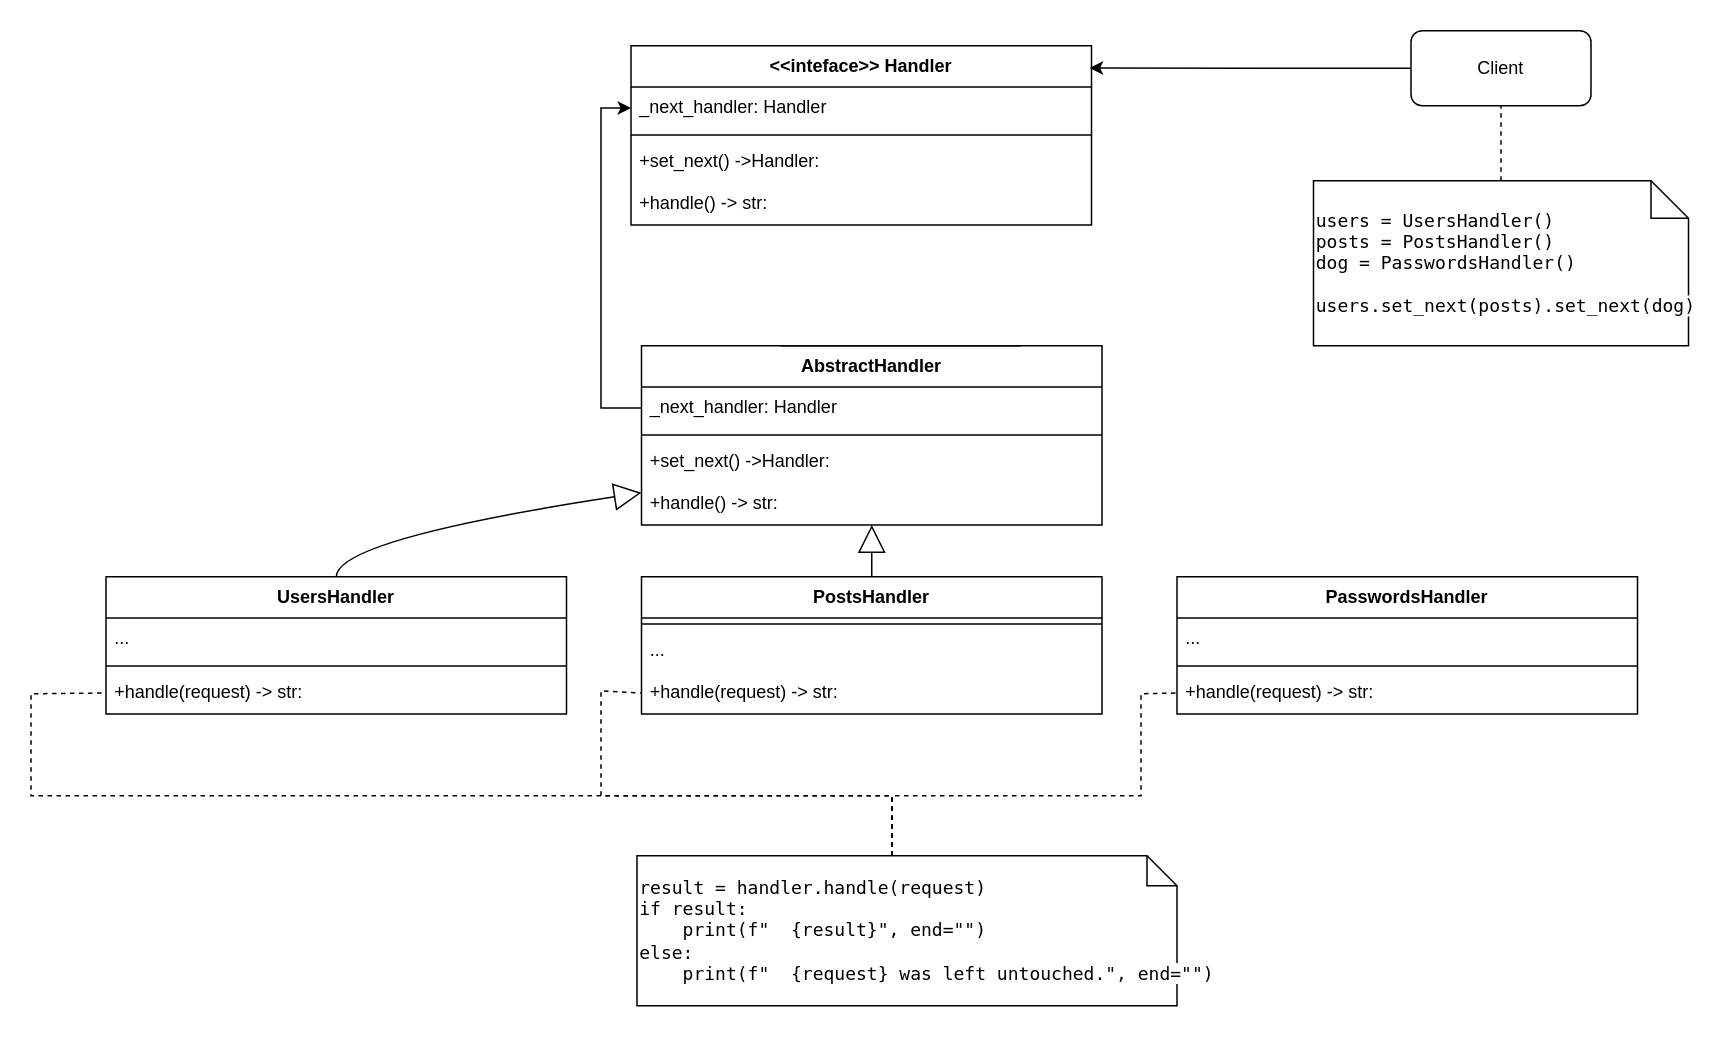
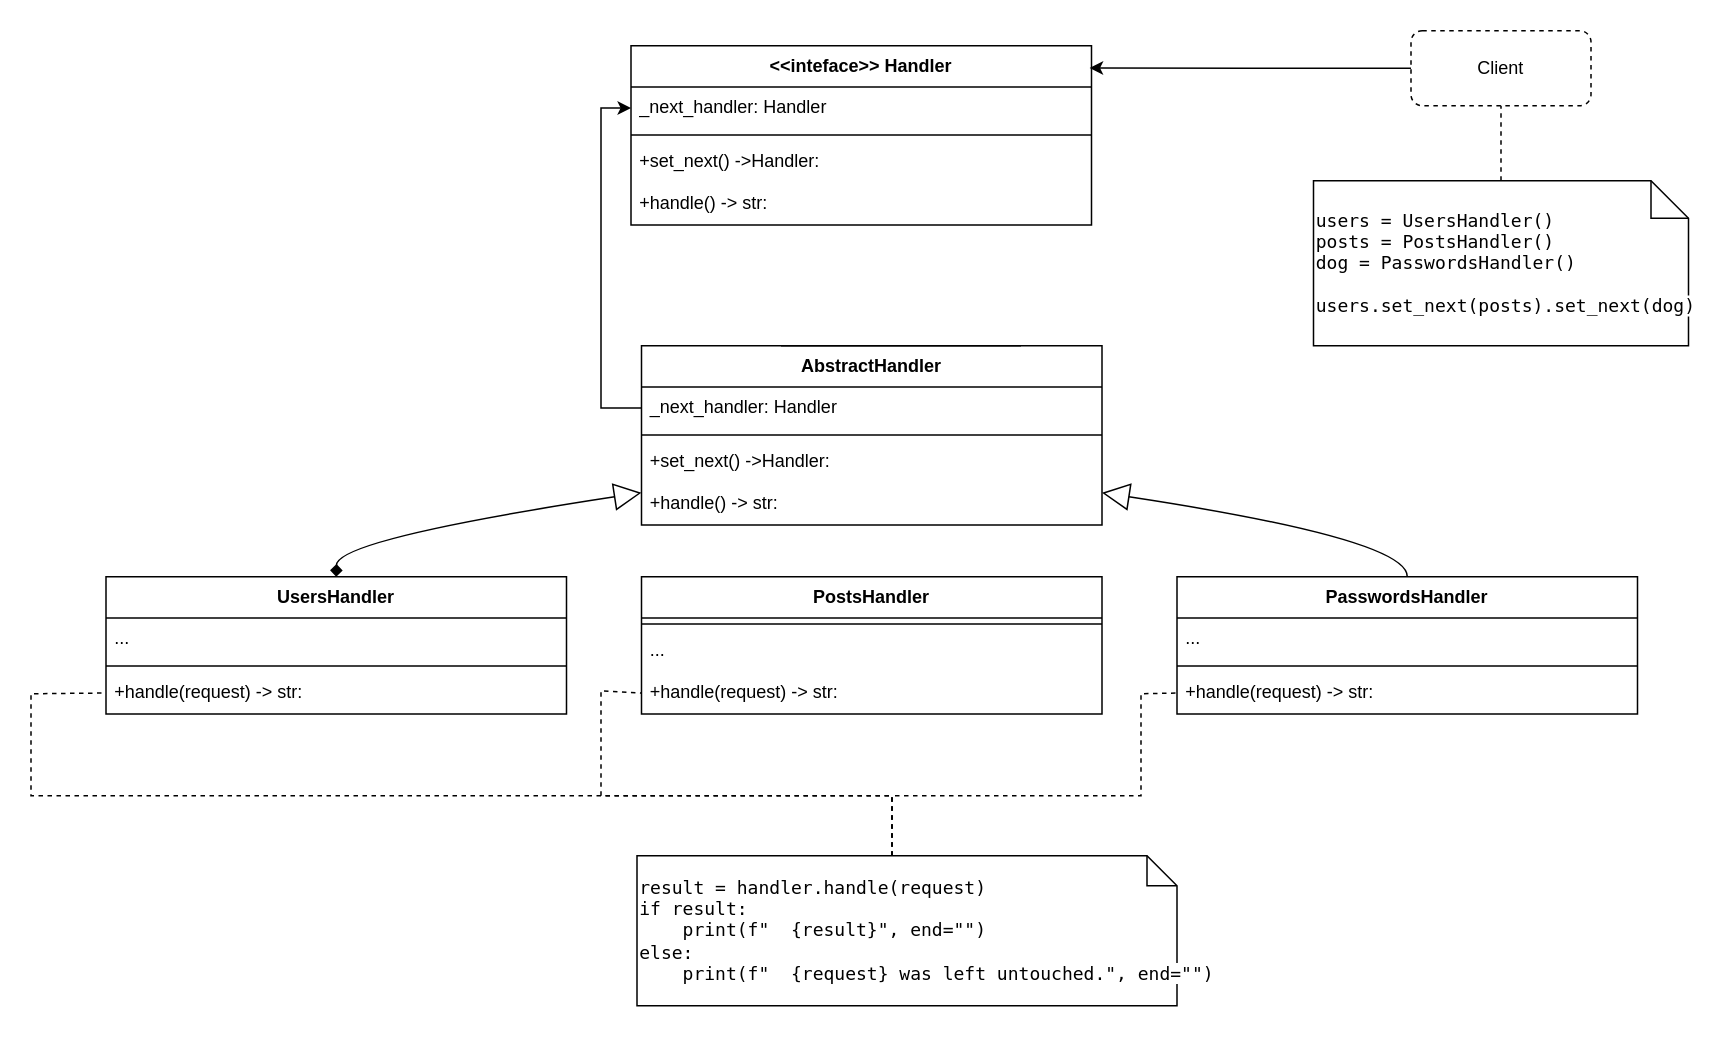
(1501, 68) -> (1501, 68)
none -> (1273, 522)
(419, 535) -> (421, 532)
(872, 564) -> none
